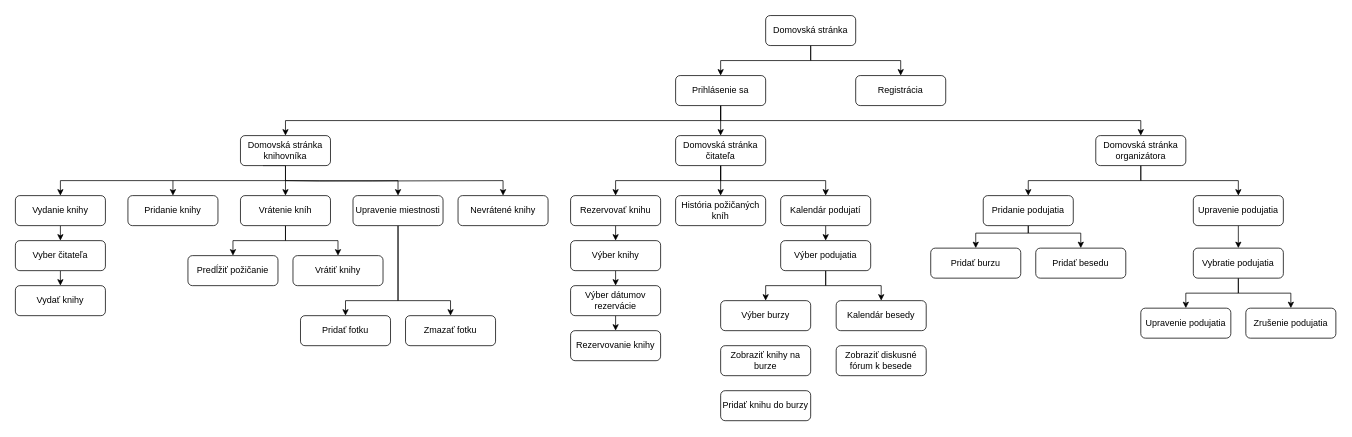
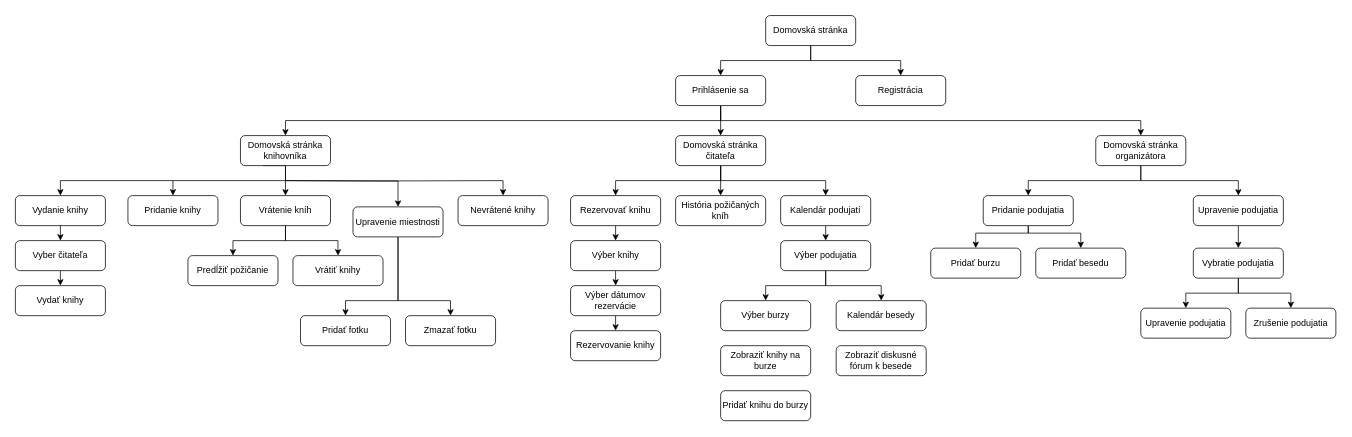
(398, 210) -> (398, 222)
